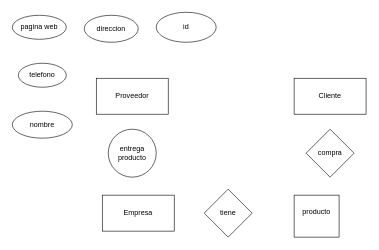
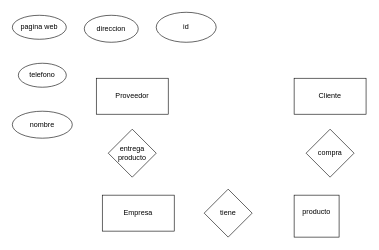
(132, 153) -> (132, 153)
